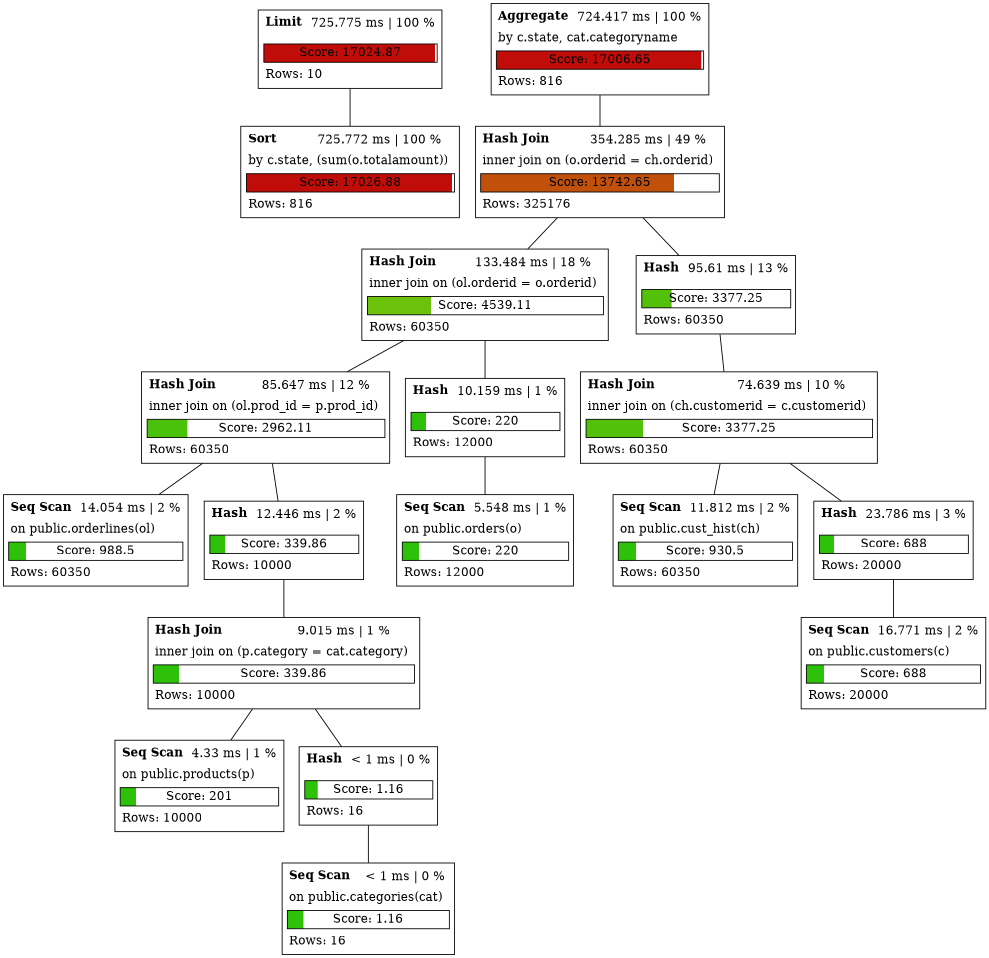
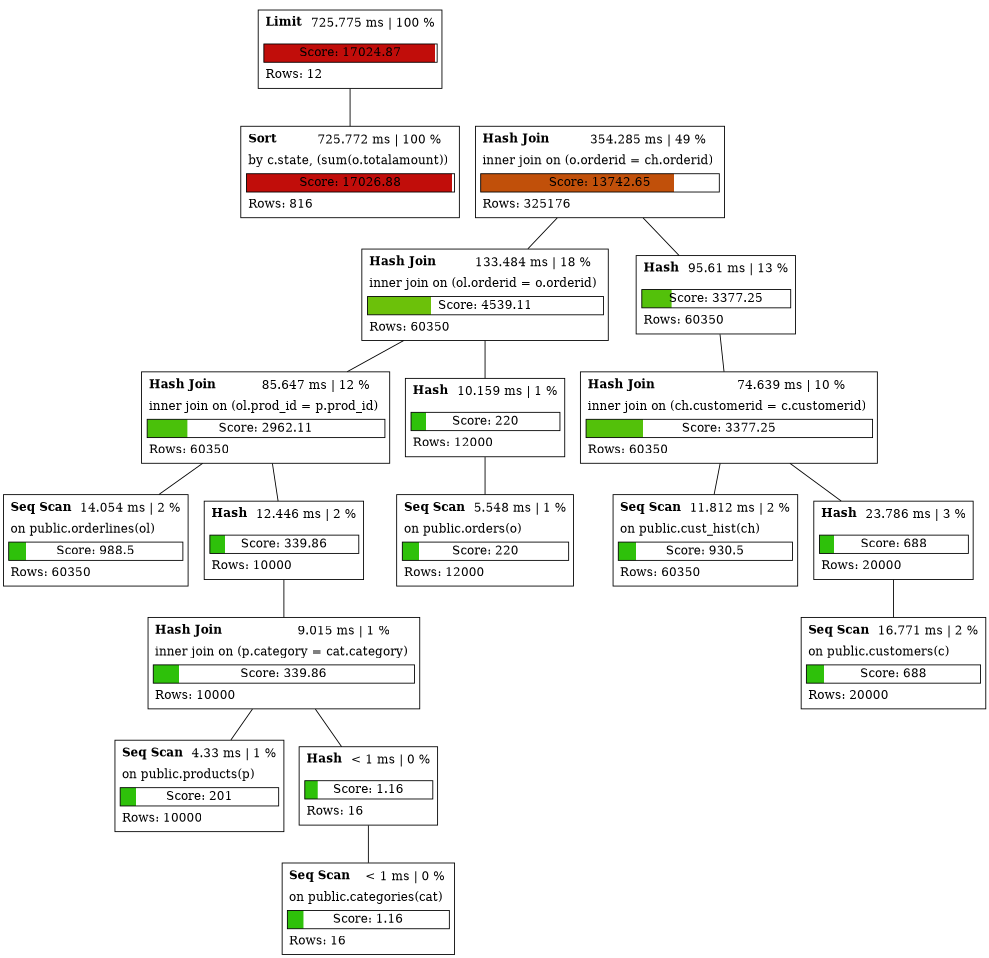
(600, 49) -> none
(294, 74) -> (294, 74)
